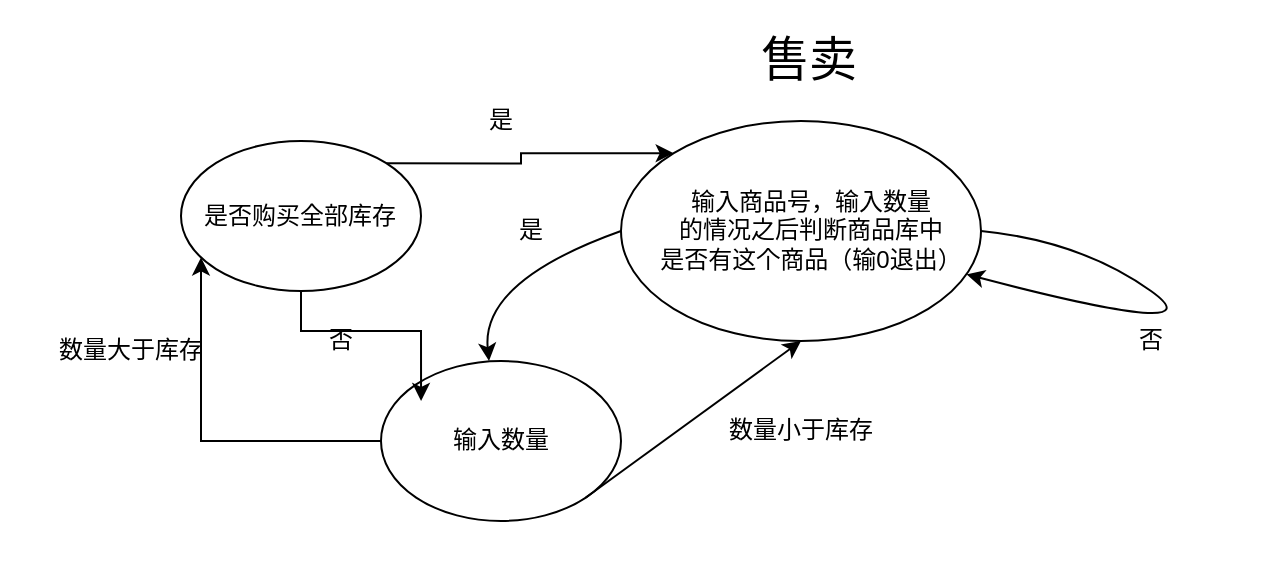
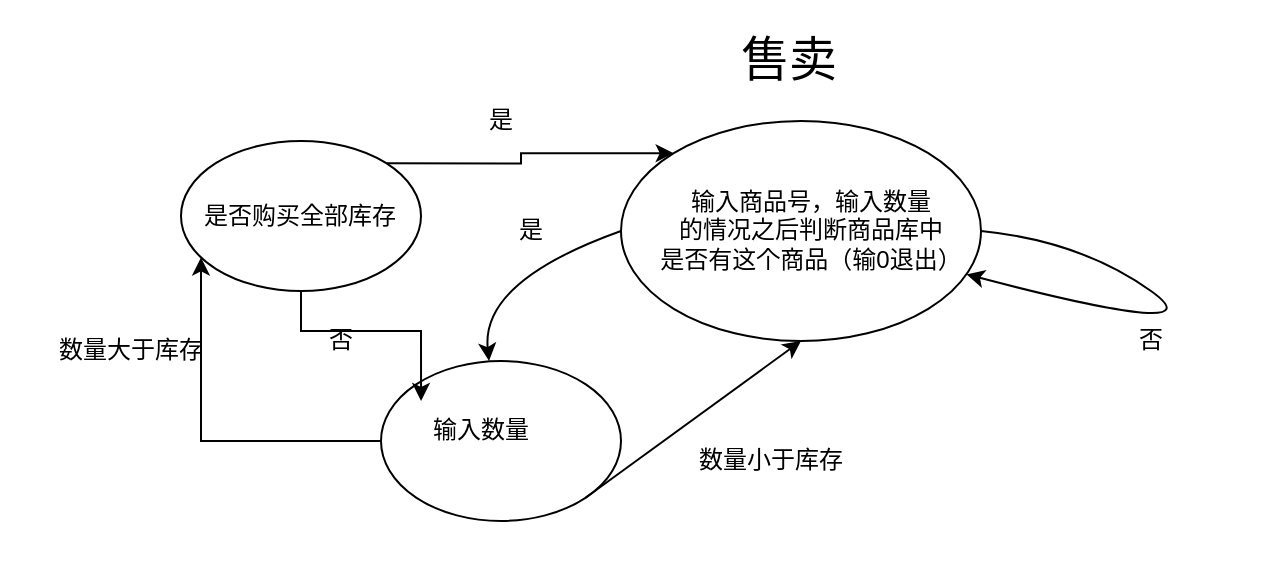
(809, 61) -> (789, 61)
(801, 431) -> (771, 461)
(501, 441) -> (481, 431)
